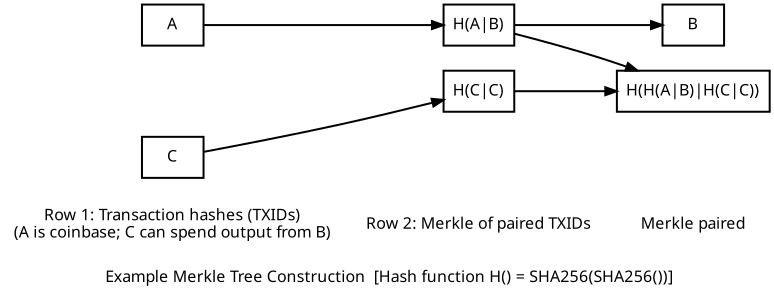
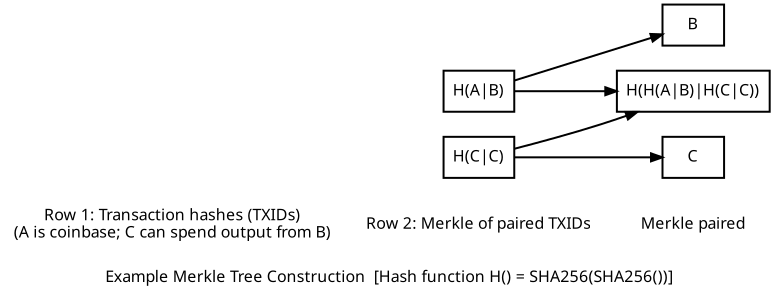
(173, 25) -> none
(318, 129) -> (583, 157)
